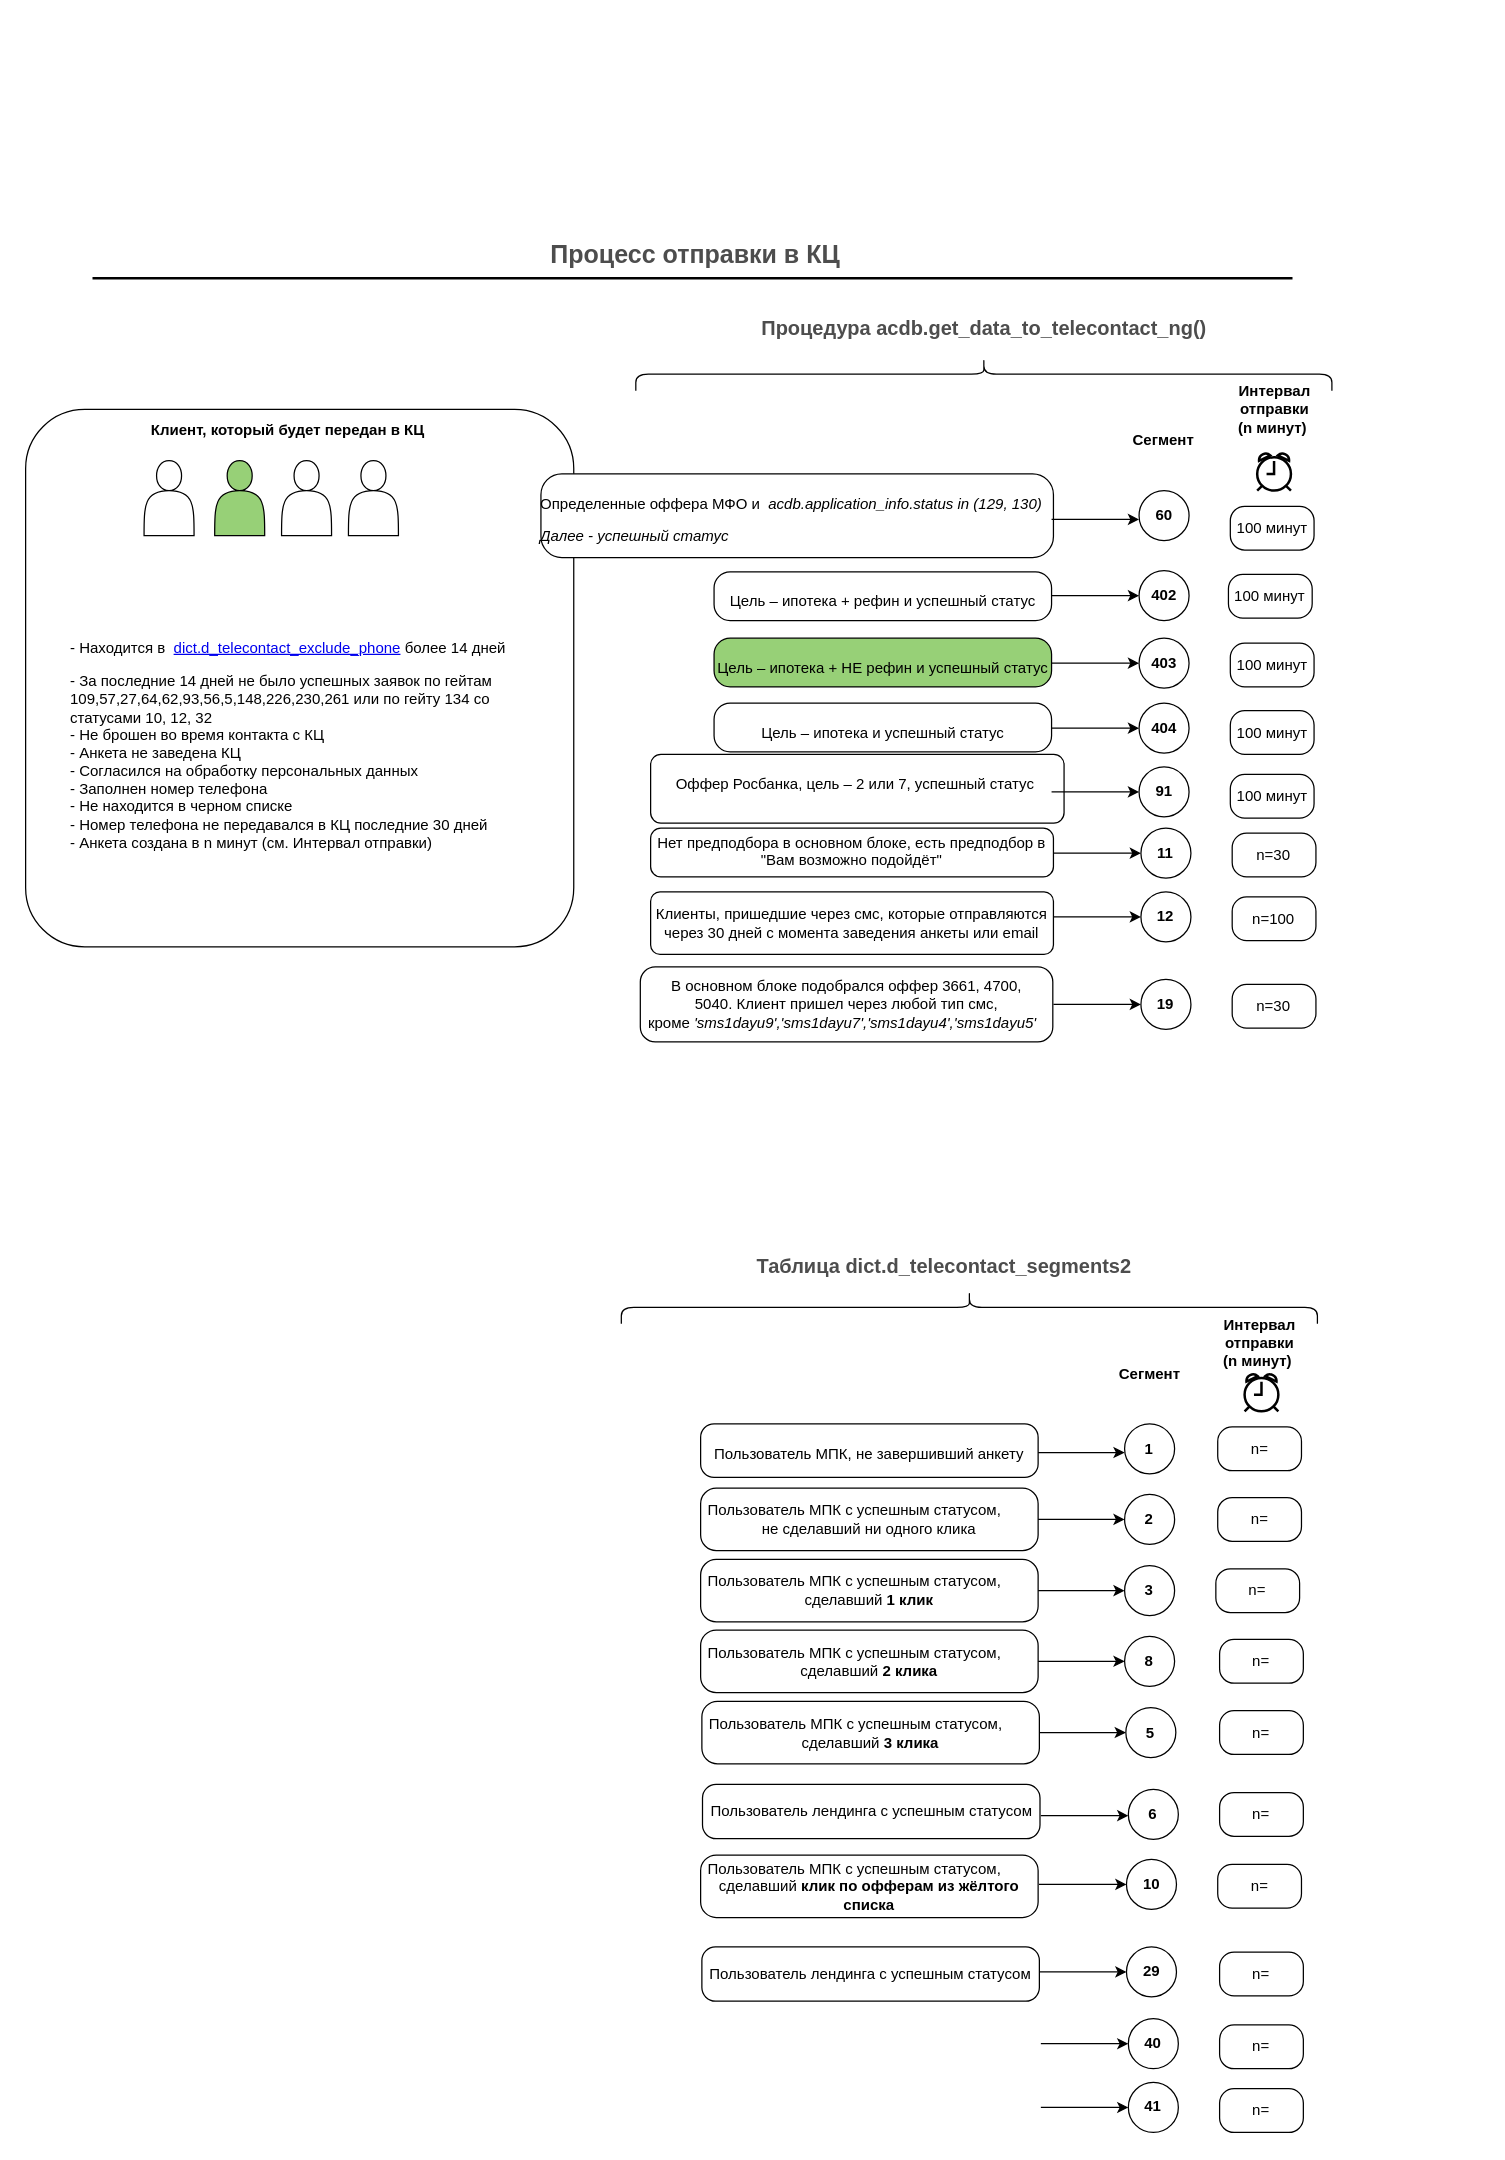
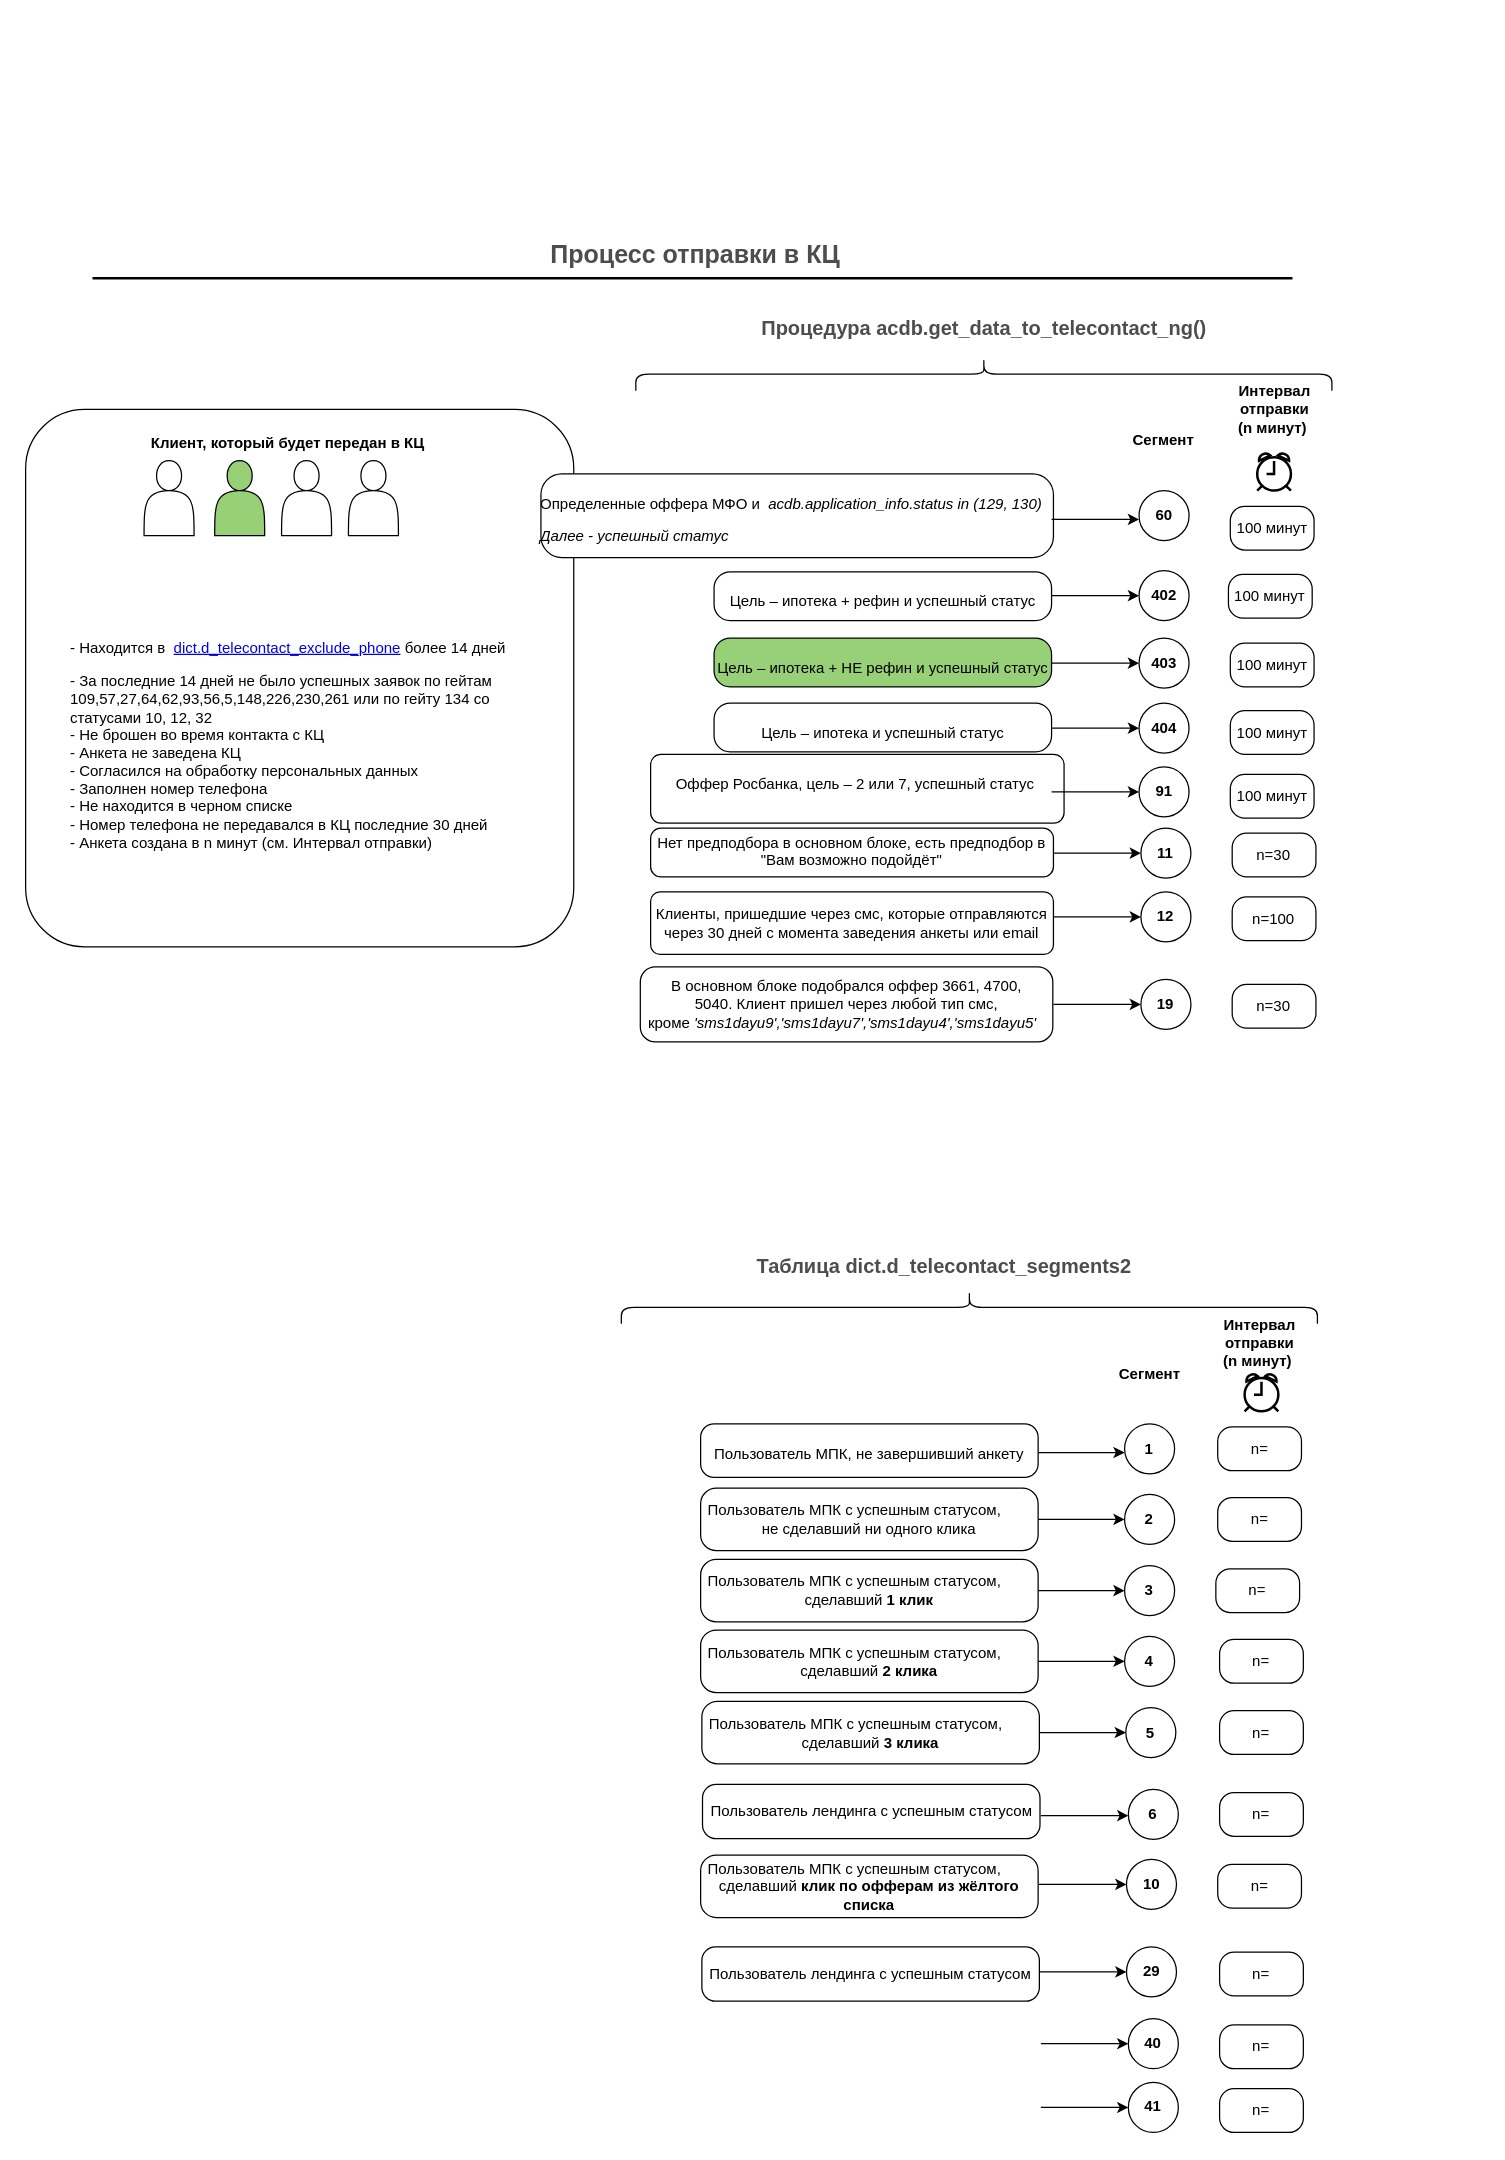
(288, 431) -> (288, 443)
(1149, 1662) -> (1149, 1662)
